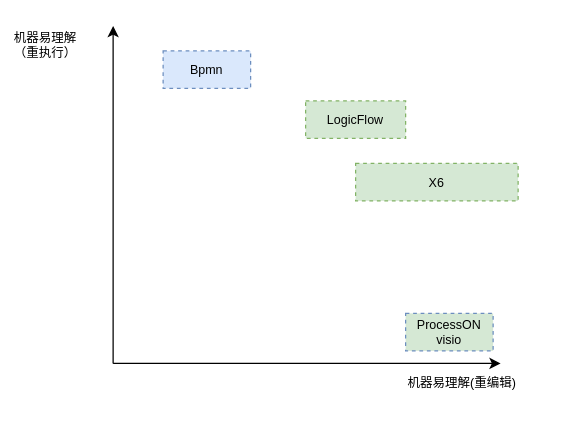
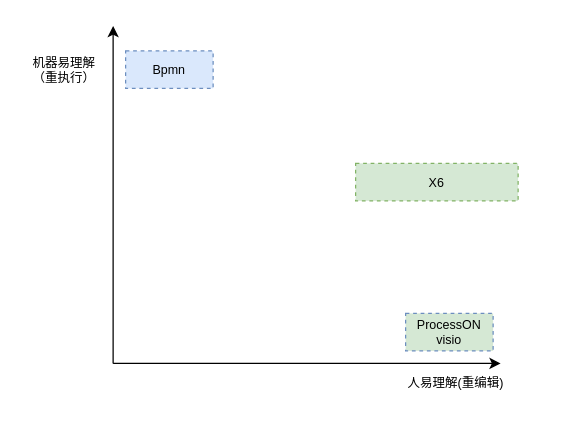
(51, 44) -> (69, 69)
(207, 69) -> (169, 69)
(356, 119) -> none
(465, 382) -> (458, 382)
